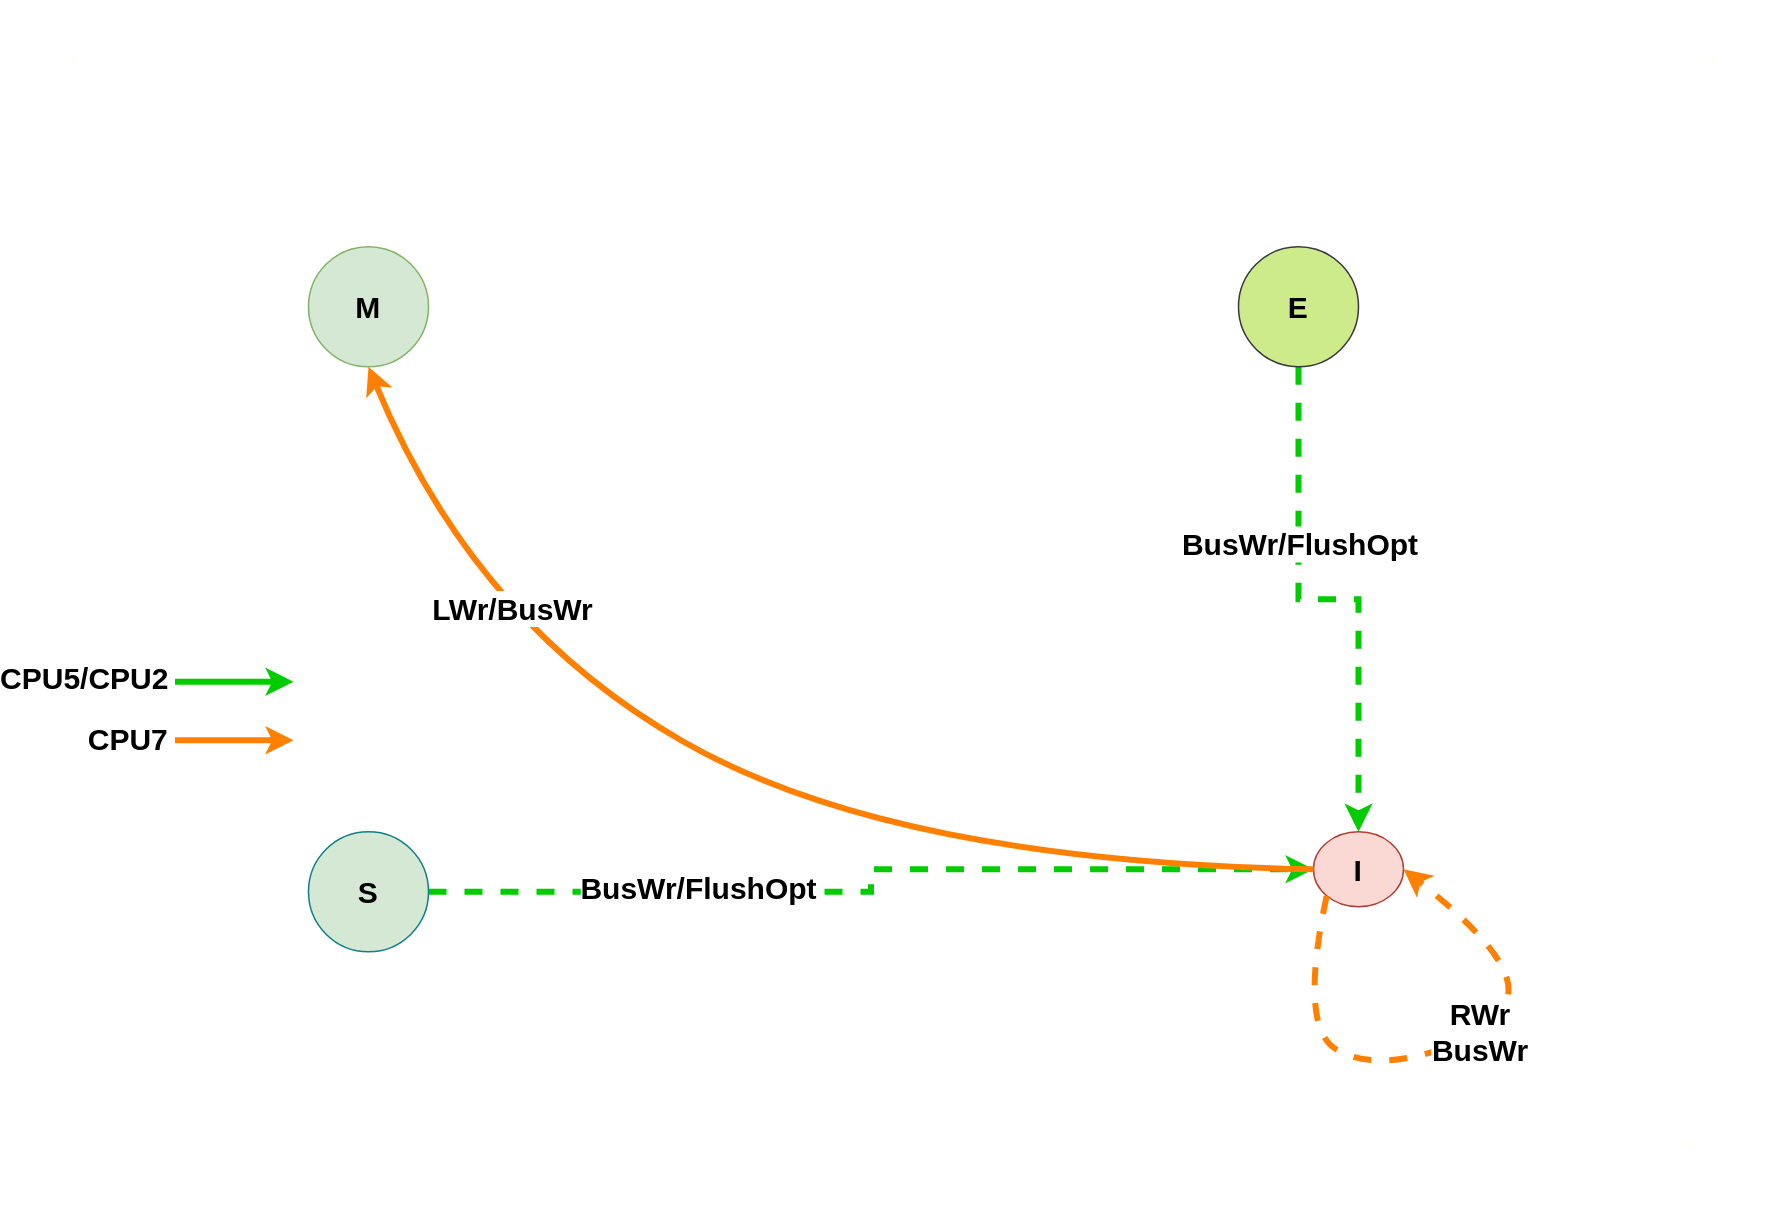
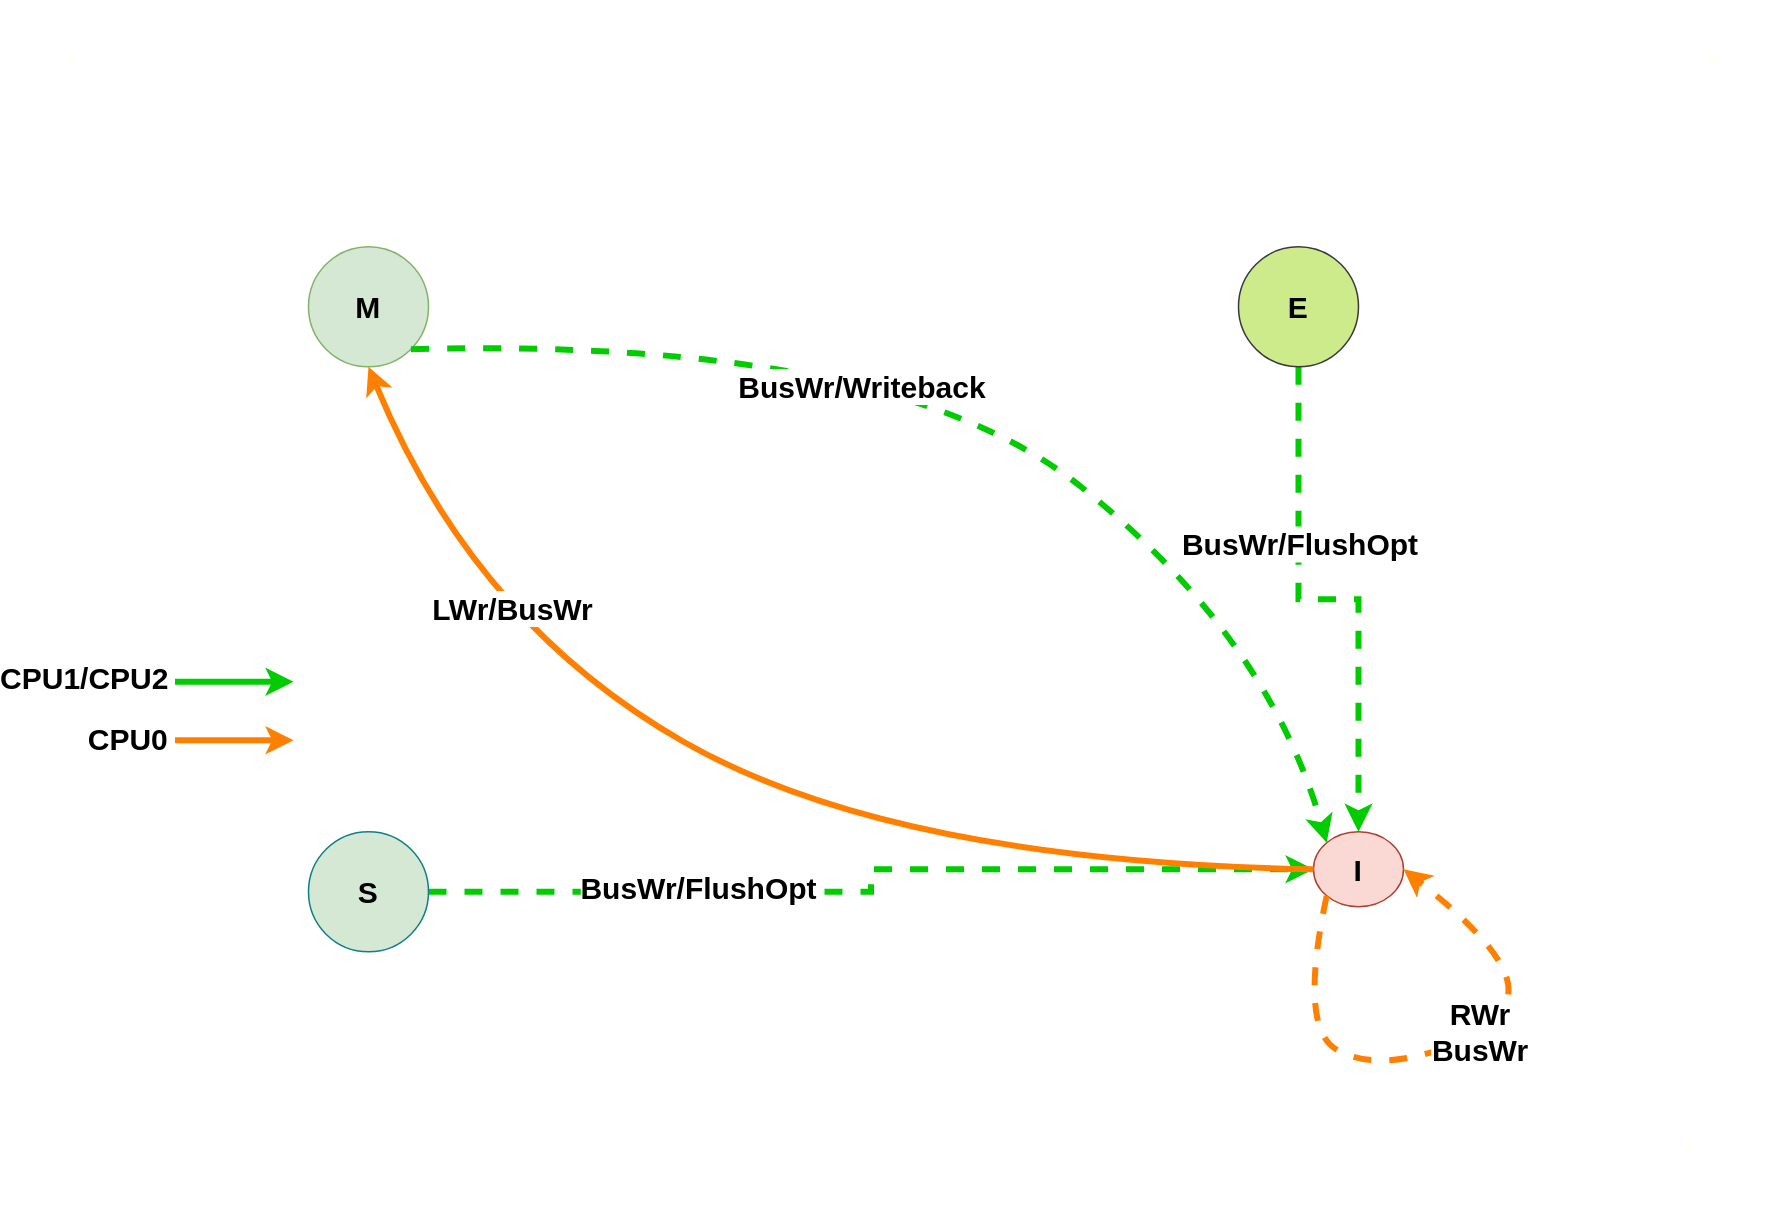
none -> (857, 386)
(85, 677) -> (85, 677)
(128, 739) -> (128, 739)
